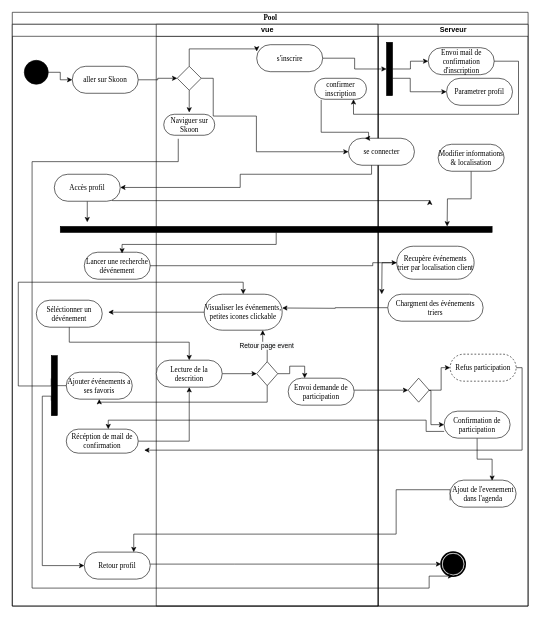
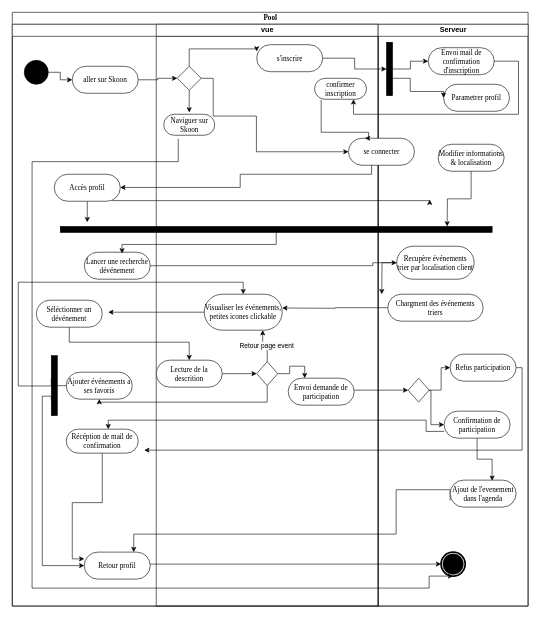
(480, 92) -> (477, 98)
(483, 368) -> (483, 368)
(189, 392) -> (88, 503)
